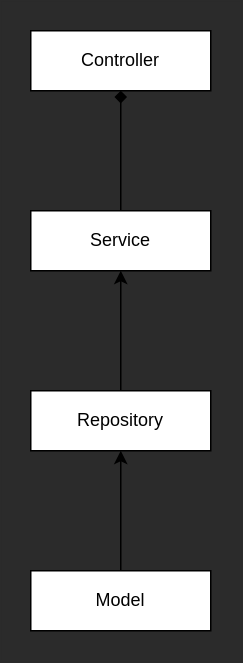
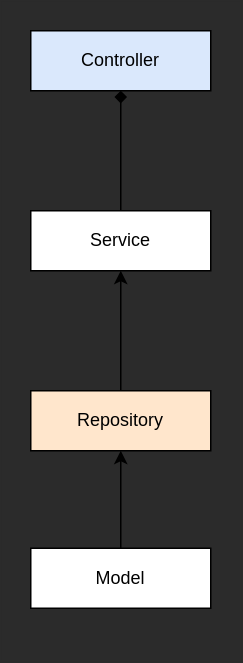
(121, 61) -> (121, 61)
(121, 421) -> (121, 421)
(121, 601) -> (121, 578)
